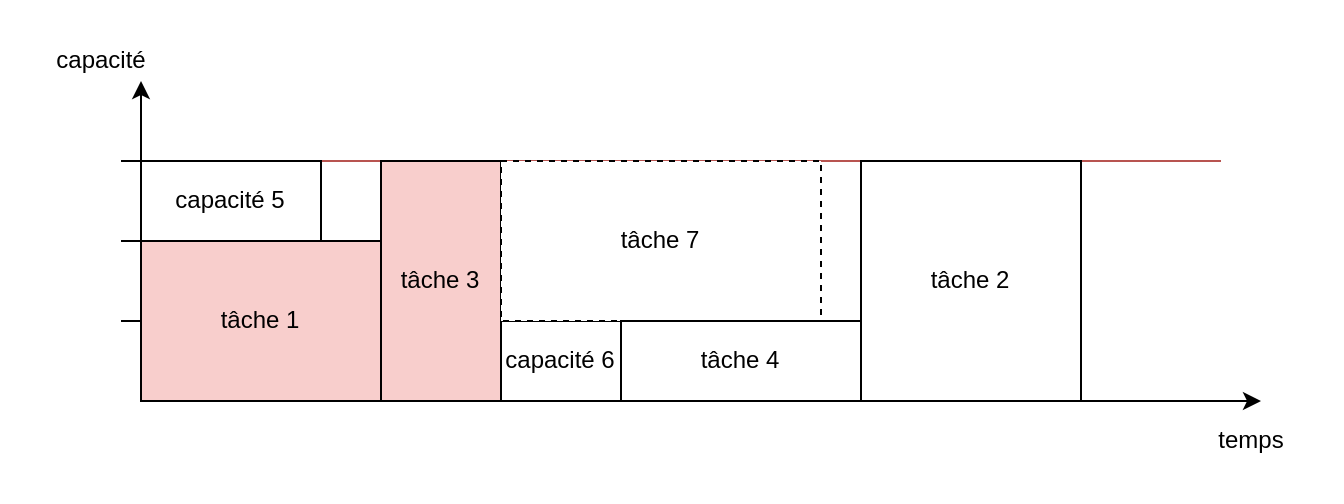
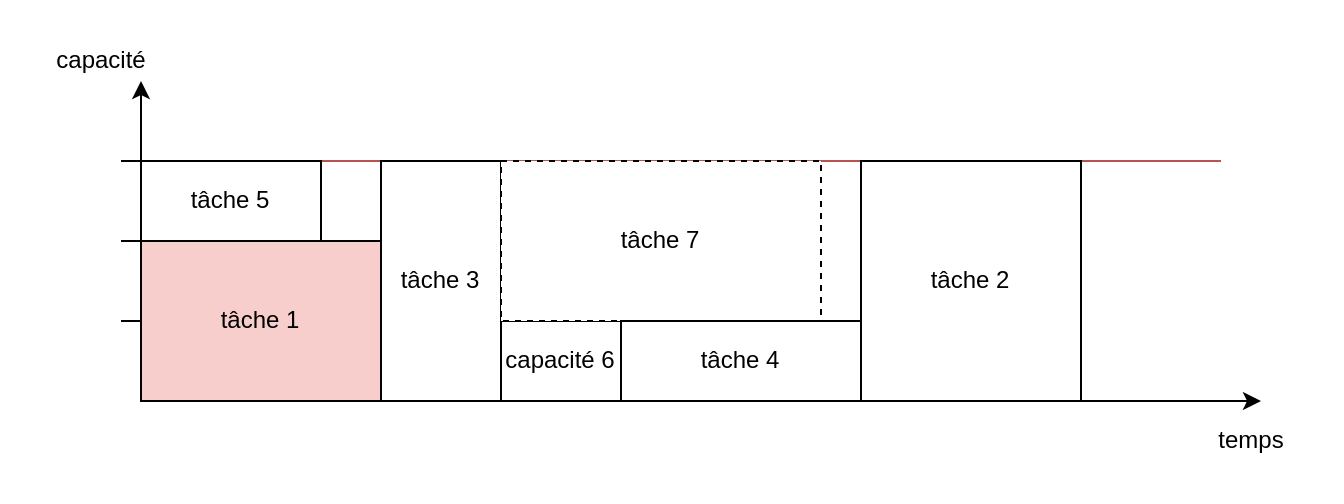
(231, 201) -> (231, 201)
(441, 281) -> (441, 281)
